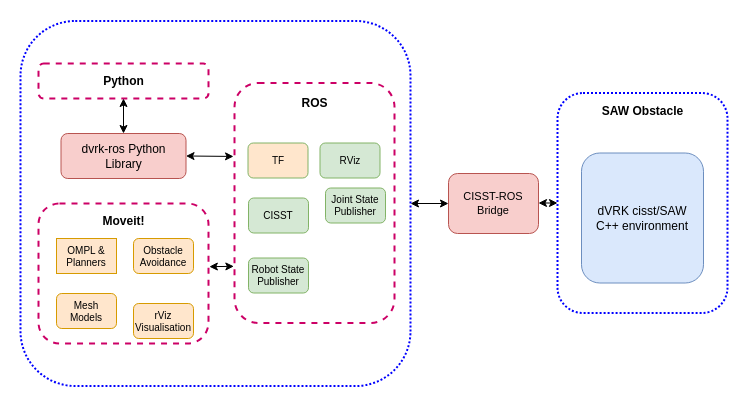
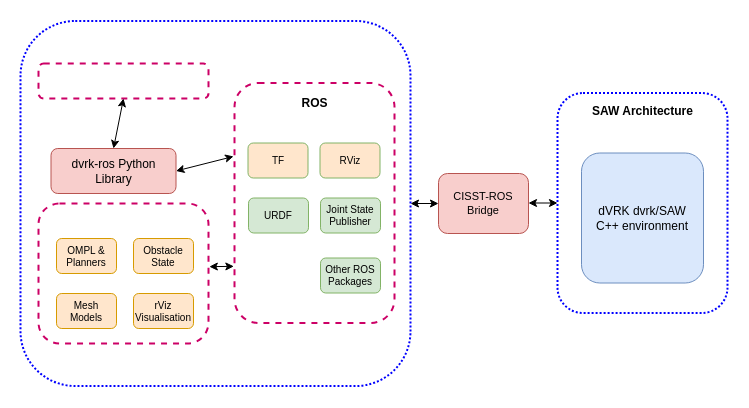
(124, 82) -> none
(643, 112) -> (643, 112)
(124, 156) -> (114, 171)
(350, 161) -> (350, 161)
(494, 204) -> (484, 204)
(356, 206) -> (351, 216)
(279, 216) -> (279, 216)
(643, 219) -> (643, 219)
(124, 221) -> none
(87, 256) -> (87, 256)
(164, 257) -> (164, 257)
(279, 276) -> none
none -> (351, 276)
(164, 321) -> (164, 311)
